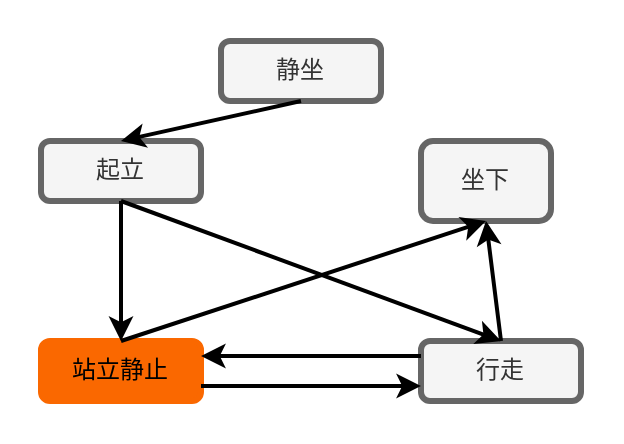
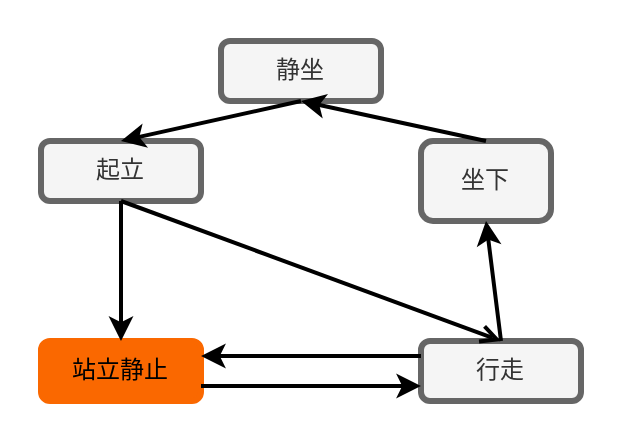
none -> (398, 122)
(219, 309) -> none
(483, 334) -> (484, 335)
